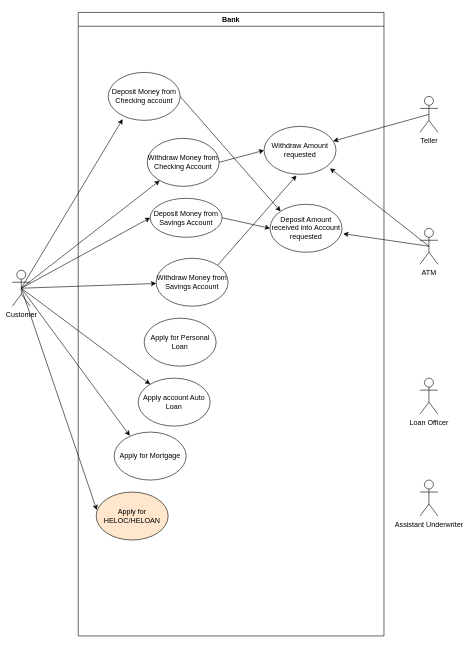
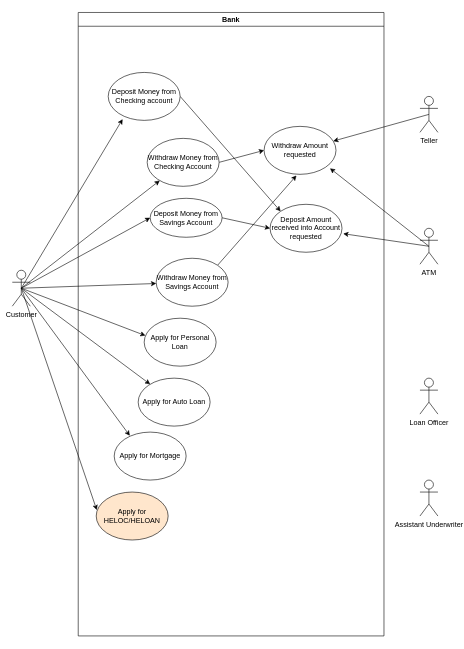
none -> (84, 312)
(174, 402) -> (174, 402)
